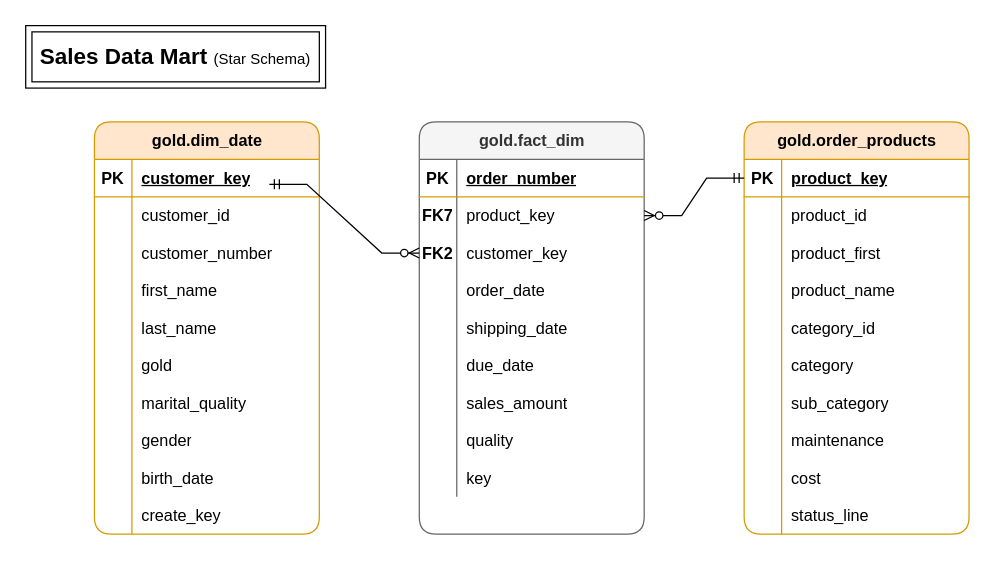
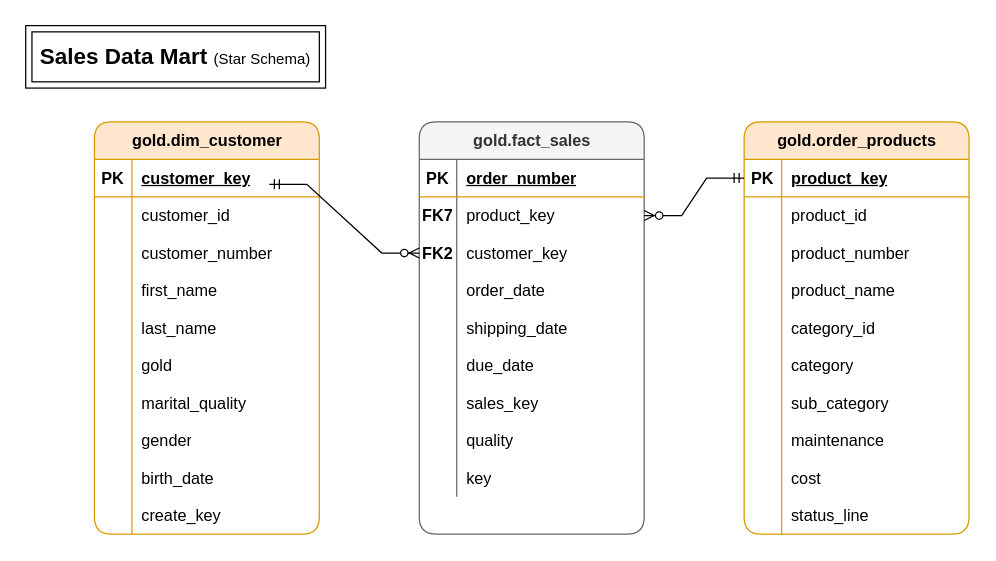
(208, 141) -> (208, 141)
(533, 141) -> (533, 141)
(849, 253) -> (856, 253)
(519, 403) -> (506, 403)
